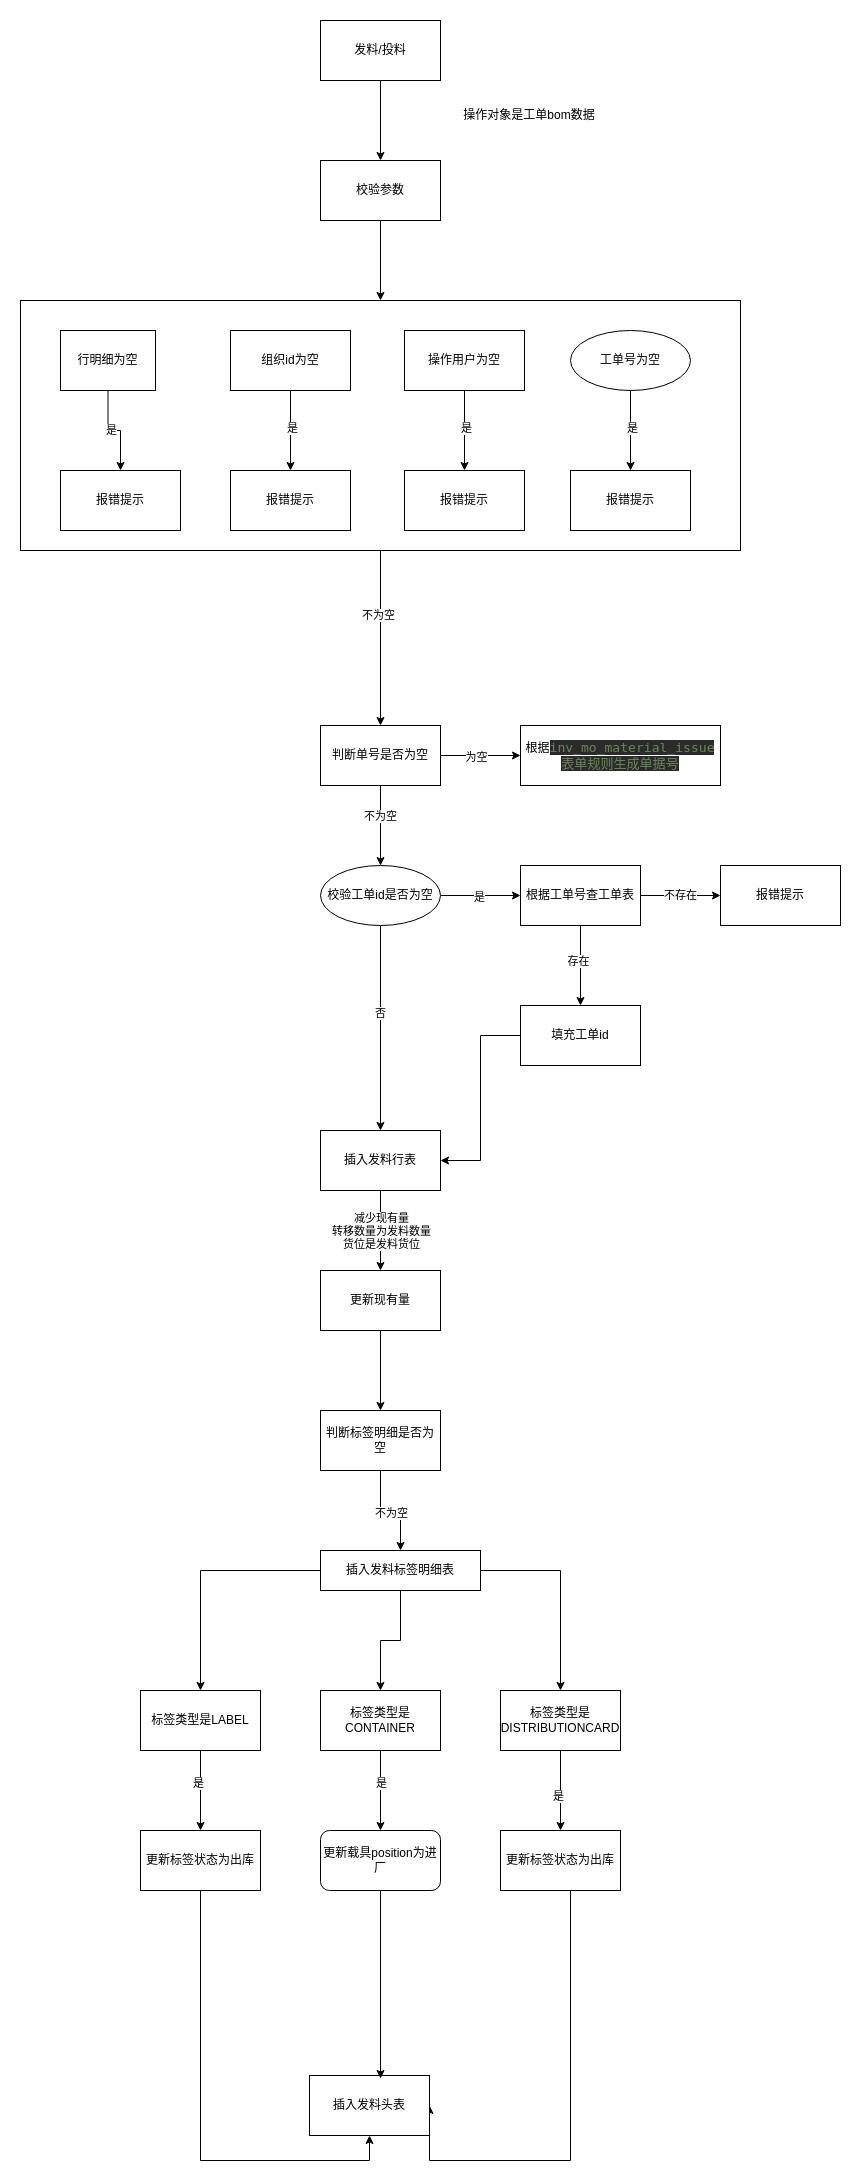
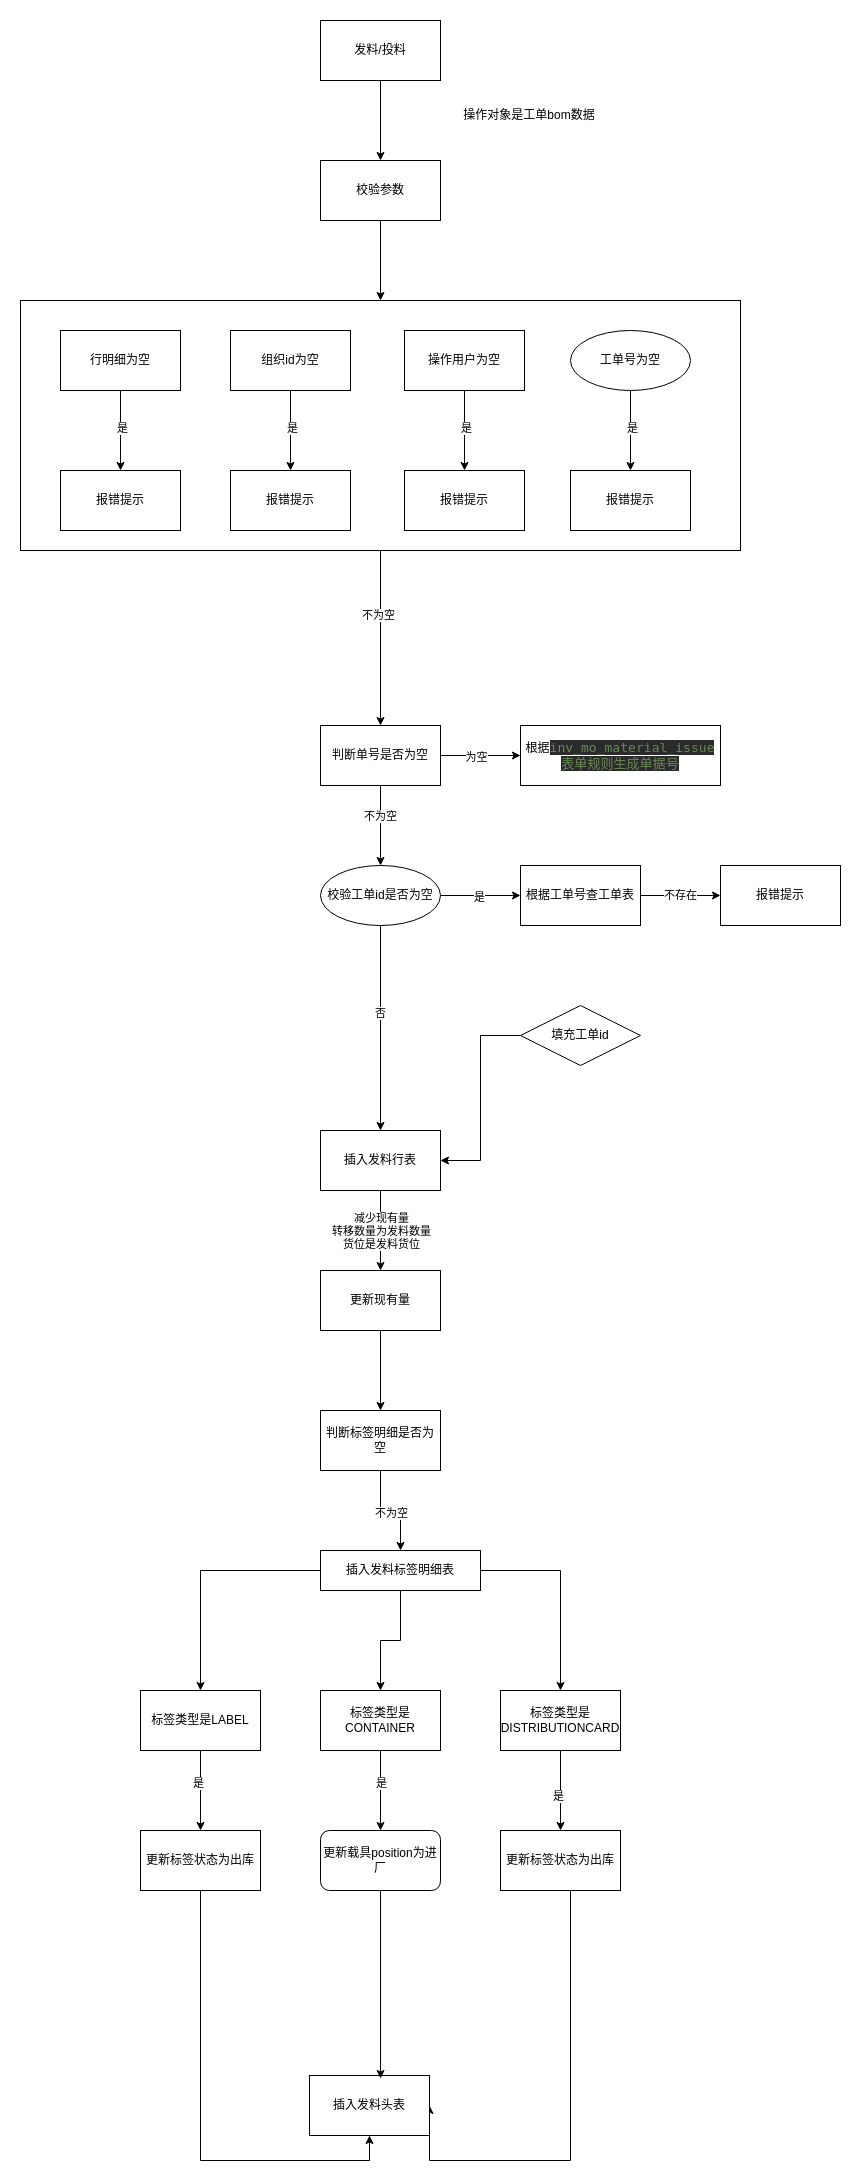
(108, 361) -> (121, 361)
(581, 962) -> none
(581, 1036) -> (581, 1036)
